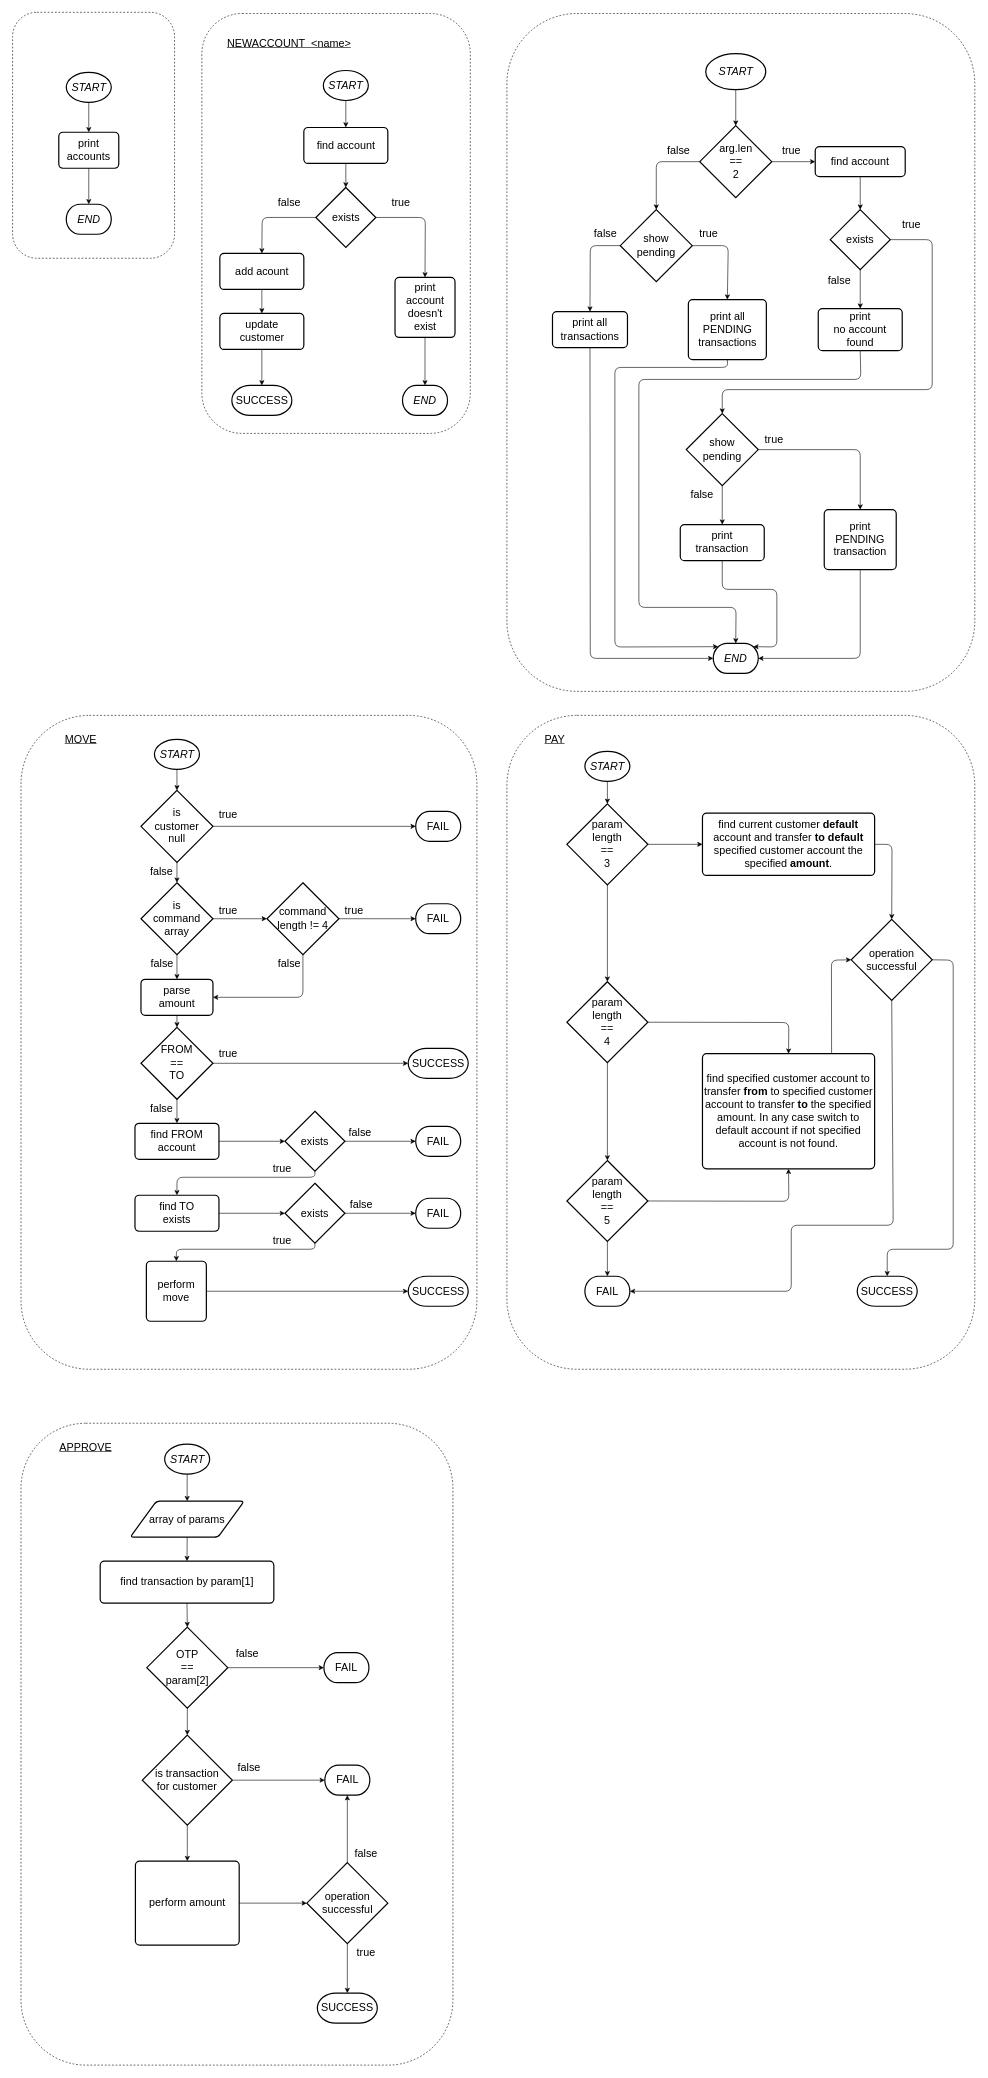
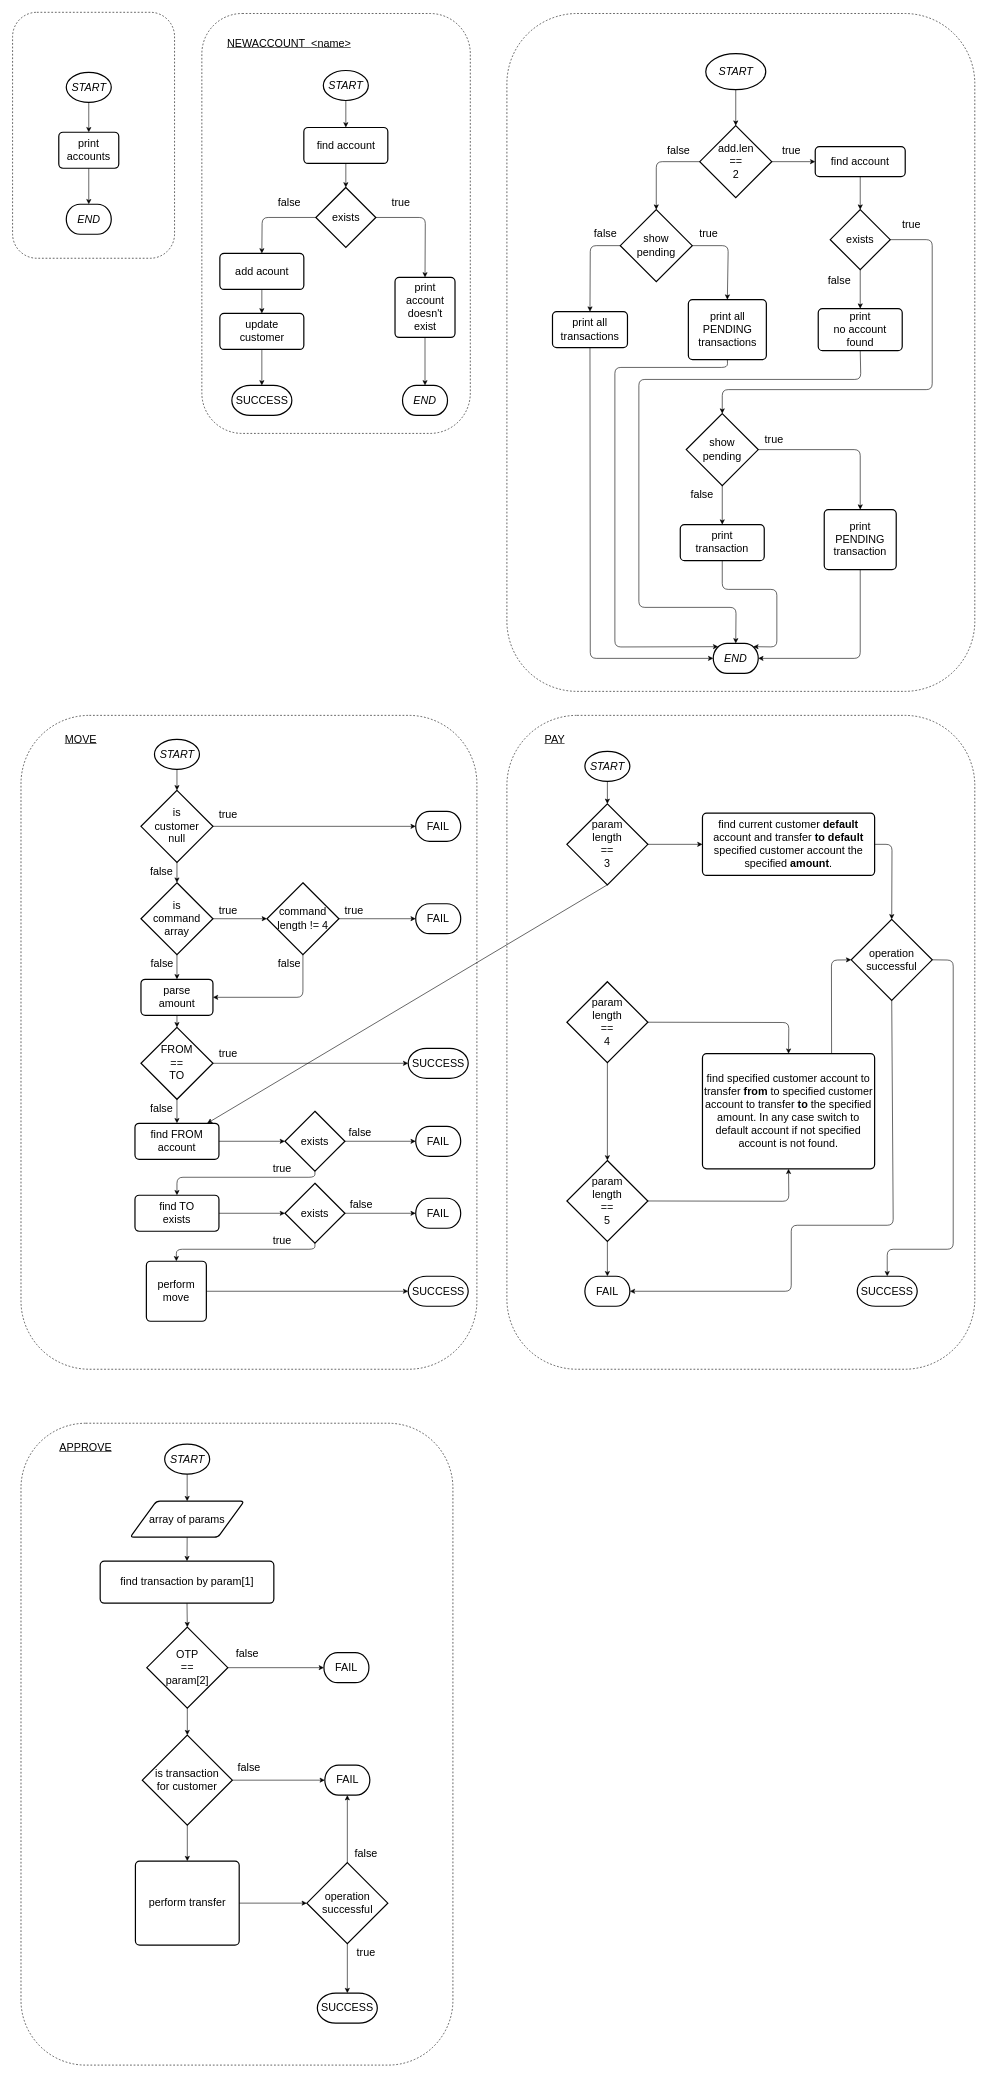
(736, 162) -> (736, 162)
(607, 931) -> (459, 973)
(187, 1904) -> (187, 1904)
